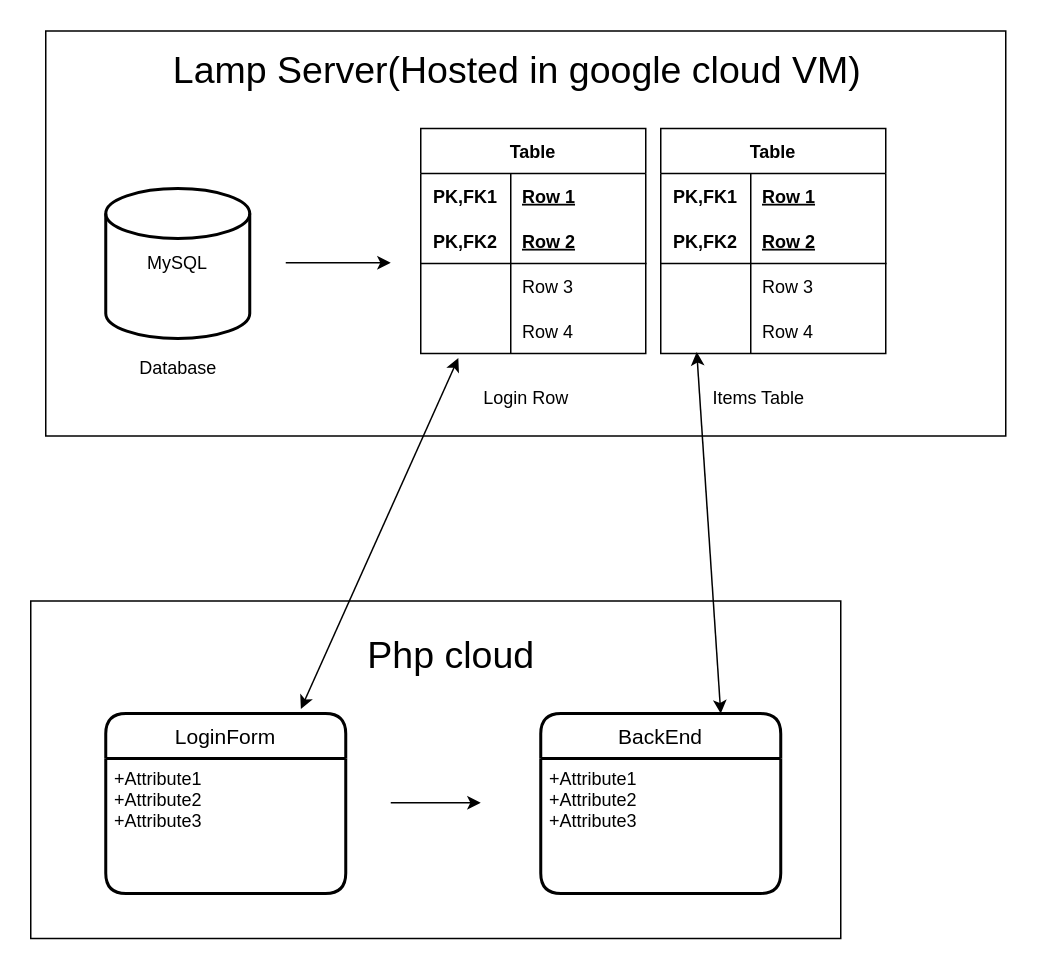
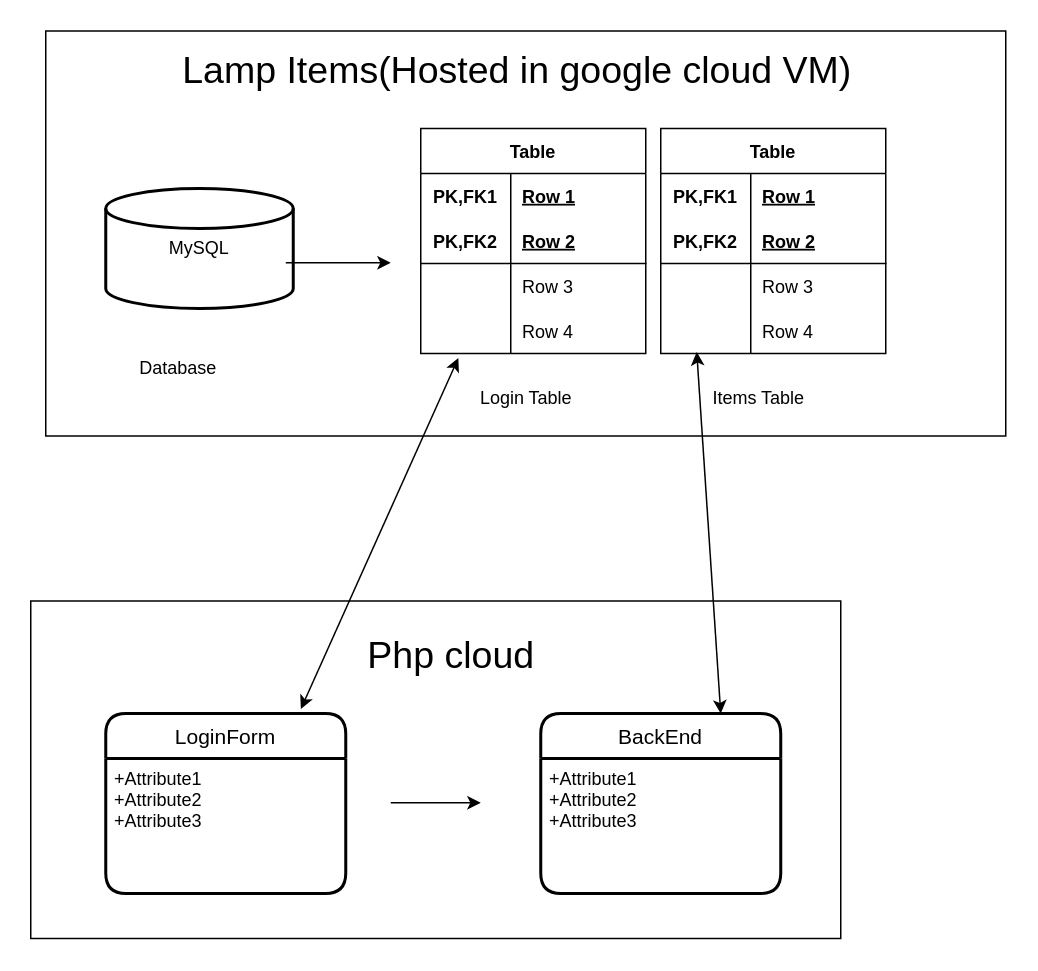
(518, 68) -> (518, 68)
(178, 263) -> (200, 248)
(527, 398) -> (527, 398)
